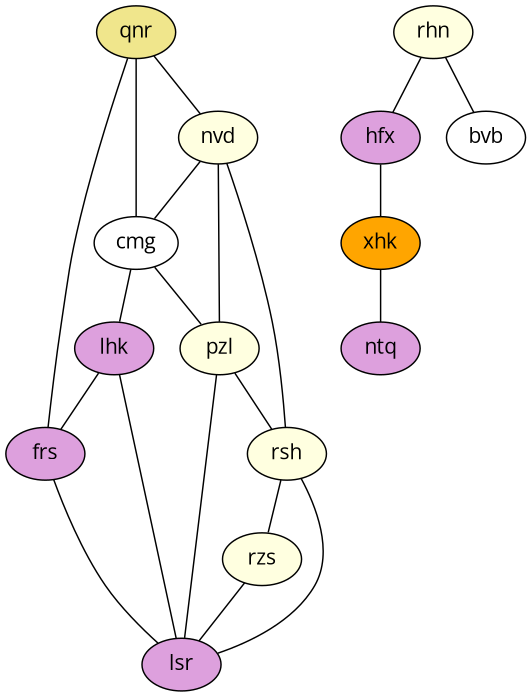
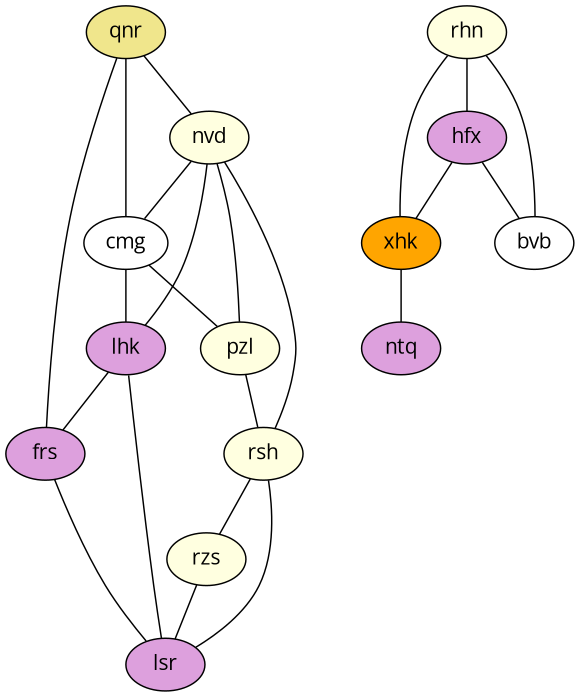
none -> (408, 131)
none -> (501, 190)
none -> (189, 250)
(201, 506) -> none
